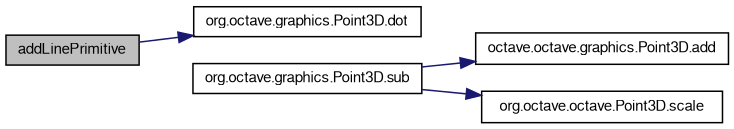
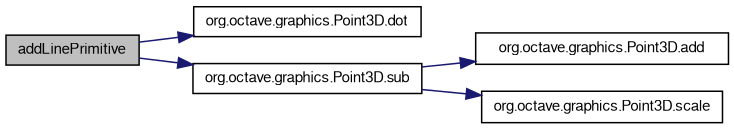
(602, 49) -> (602, 49)
none -> (159, 60)
(602, 107) -> (602, 107)
